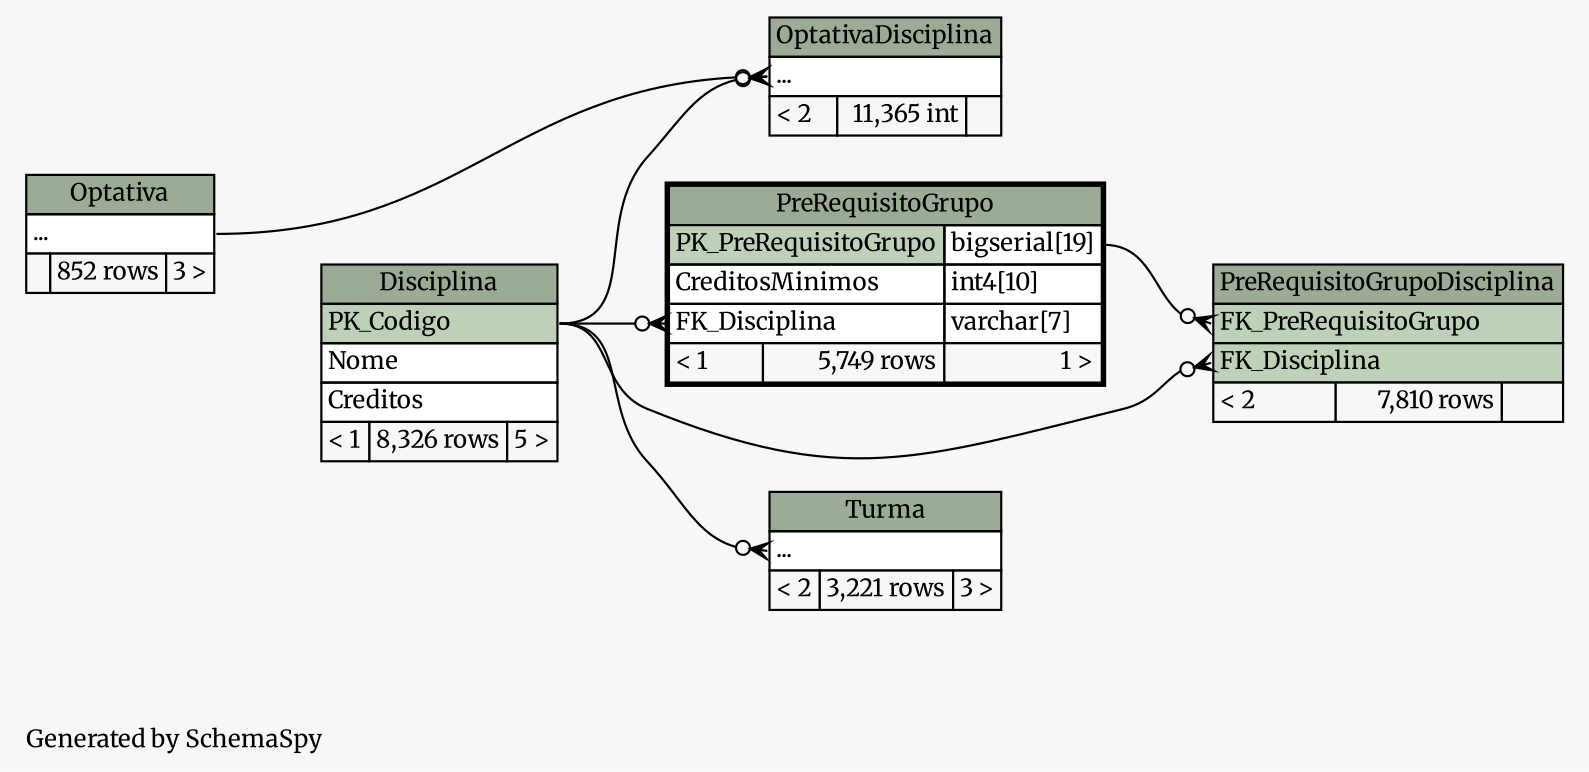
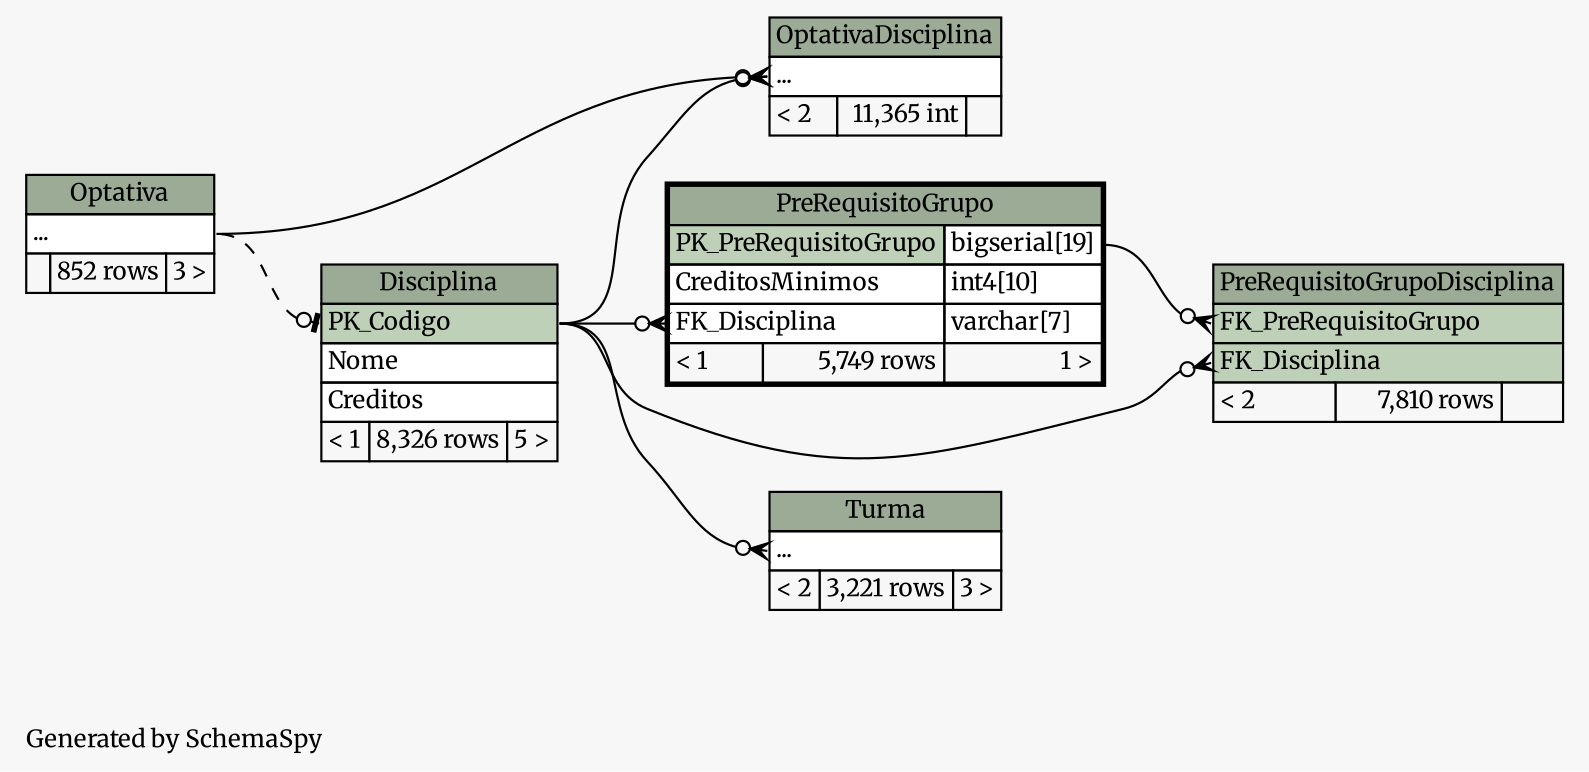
none -> (263, 268)
